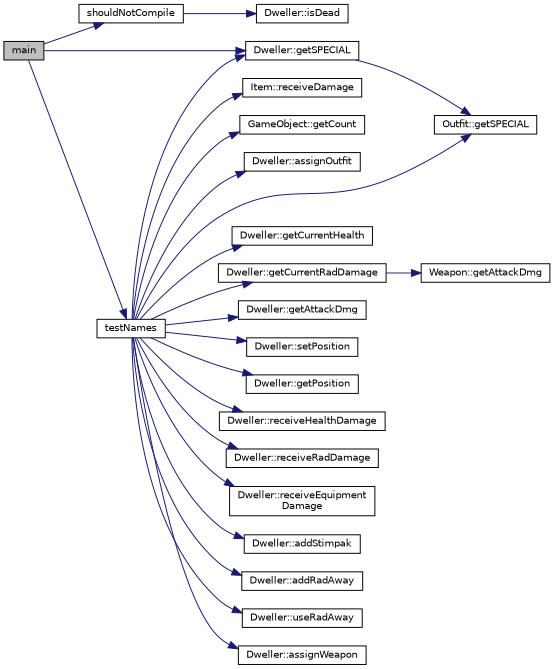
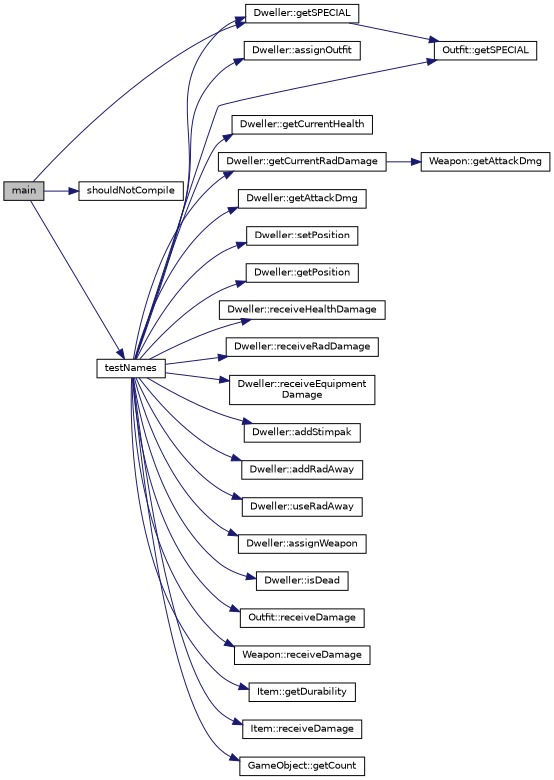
(215, 14) -> (167, 492)
none -> (302, 618)
none -> (302, 655)
none -> (302, 692)
